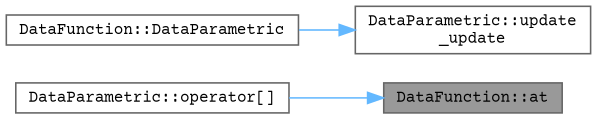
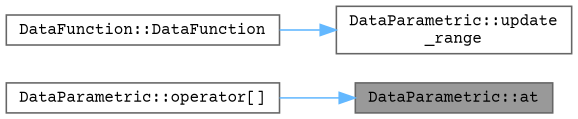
(152, 30) -> (143, 30)
(473, 30) -> (454, 30)
(473, 98) -> (454, 98)
